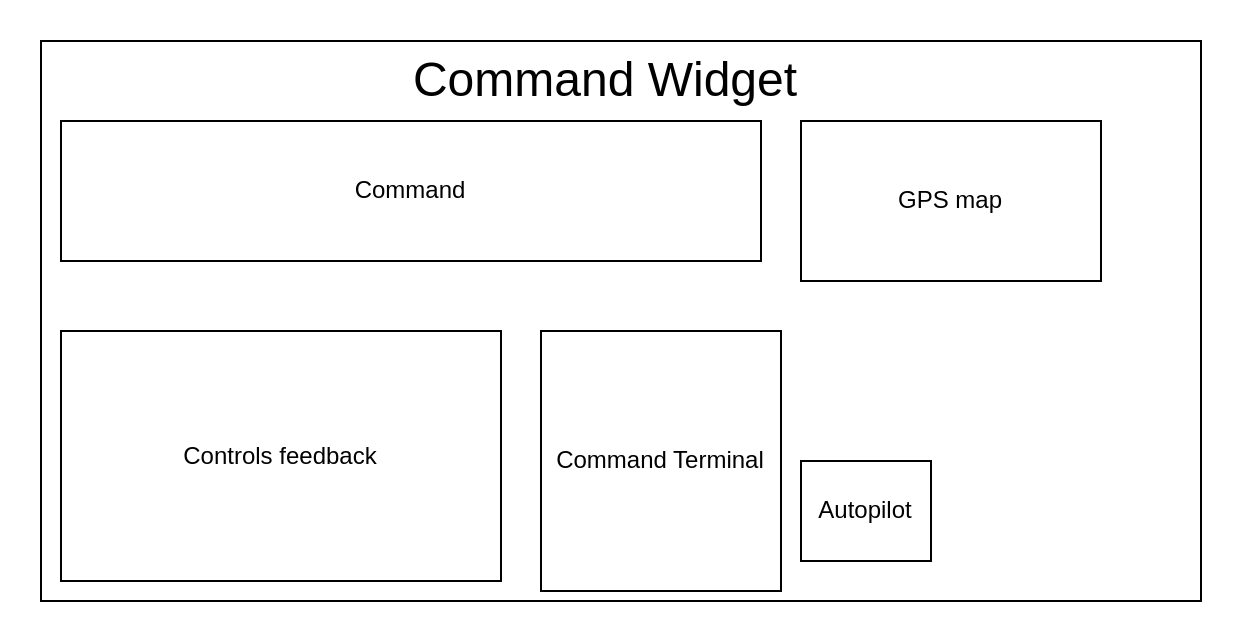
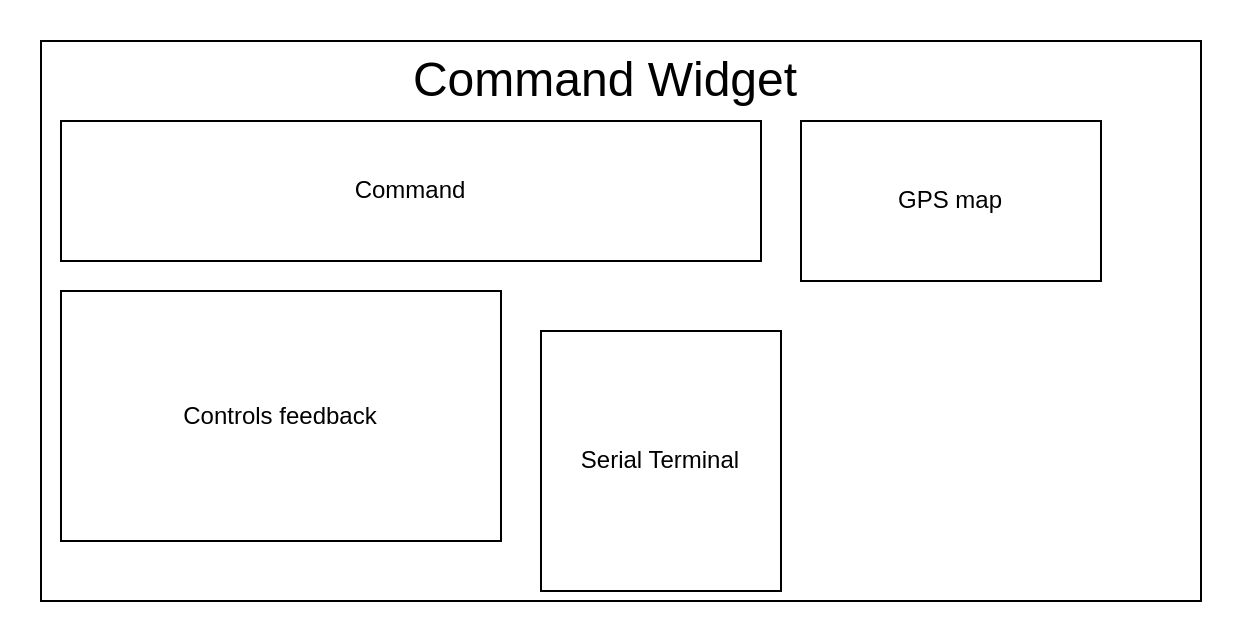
(281, 456) -> (281, 416)
(661, 461) -> (661, 461)
(866, 511) -> none
